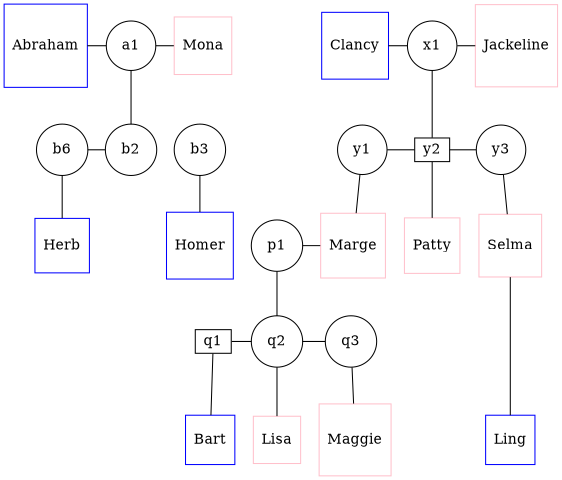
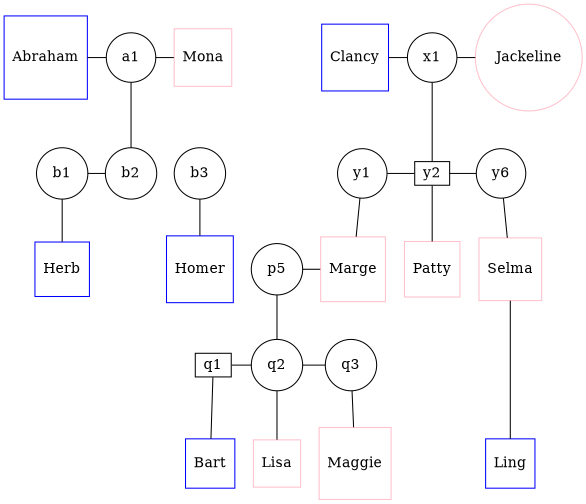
(516, 46) -> (529, 58)
(62, 150) -> (62, 173)
(501, 150) -> (501, 173)
(277, 246) -> (277, 269)
